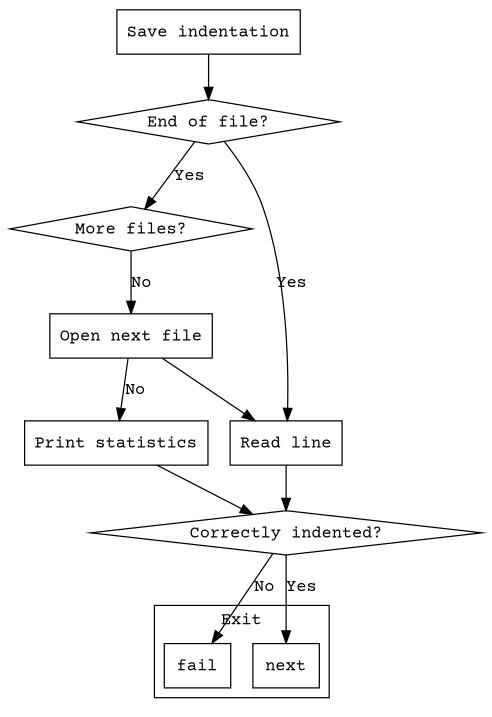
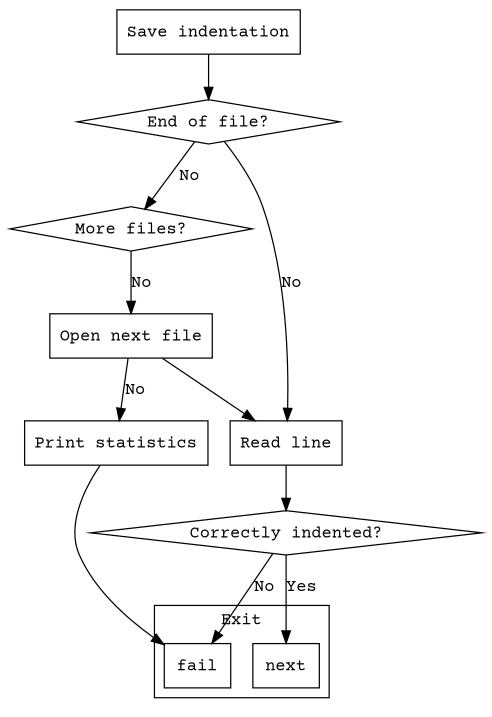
(190, 175) -> (190, 175)
(292, 282) -> (292, 282)
(199, 487) -> (83, 562)
